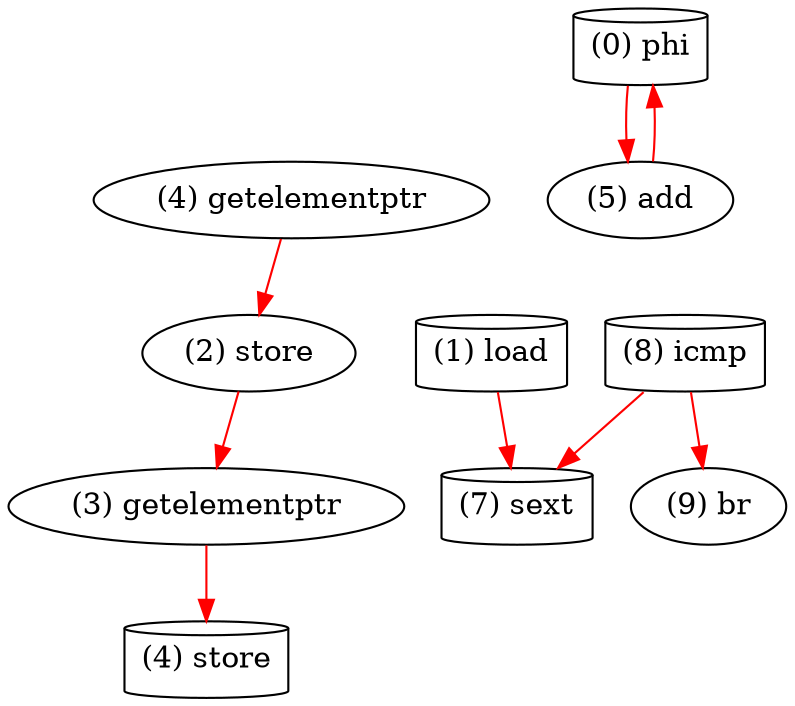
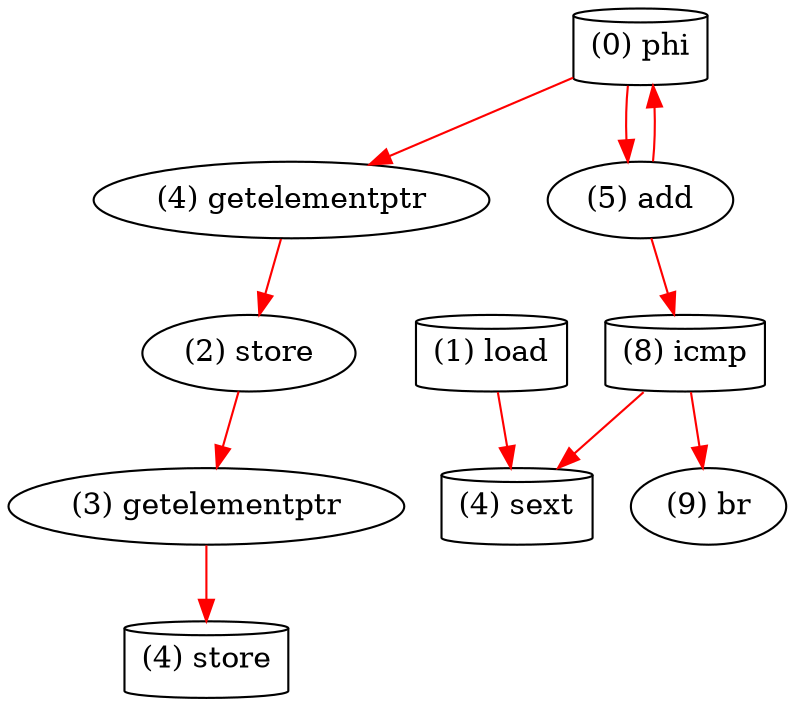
none -> (481, 117)
none -> (660, 266)
(517, 506) -> (517, 506)
